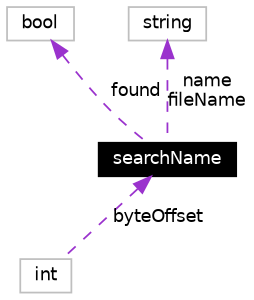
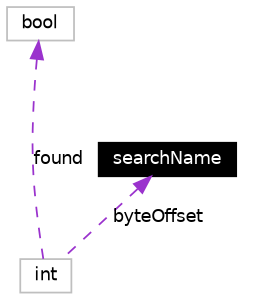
(167, 24) -> none
(102, 102) -> (33, 159)
